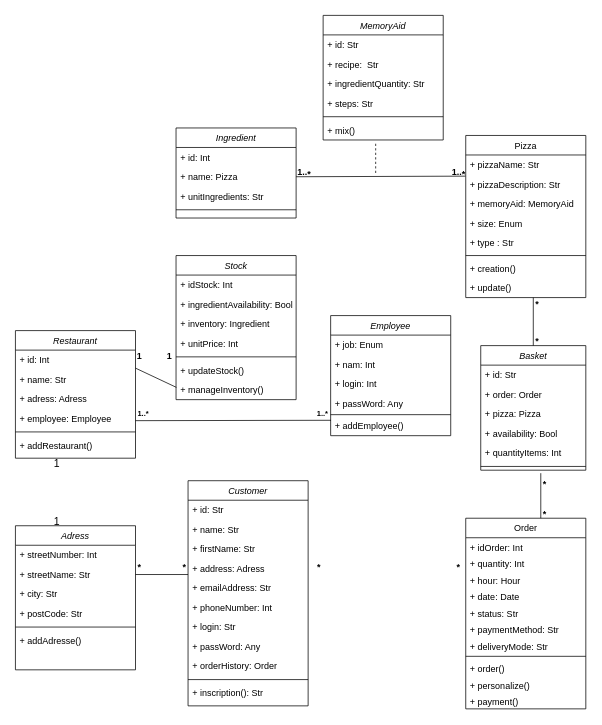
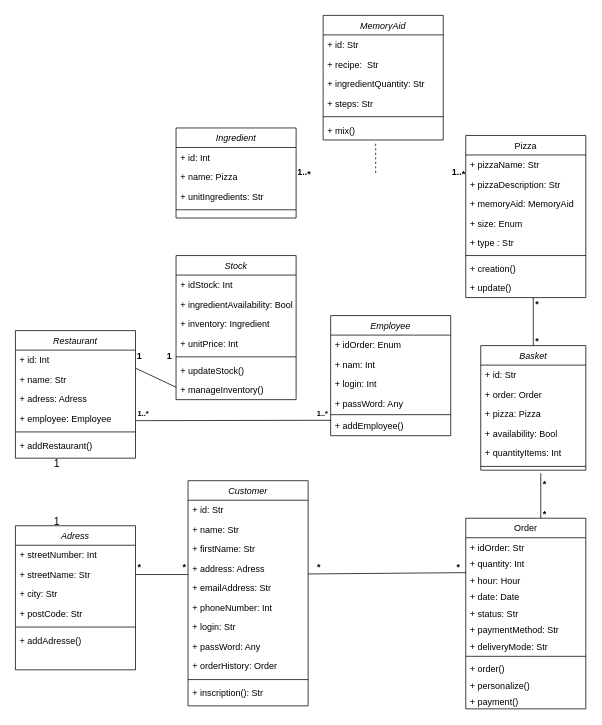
(380, 176) -> none
(359, 345) -> (368, 345)
(500, 548) -> (500, 548)
none -> (385, 573)
